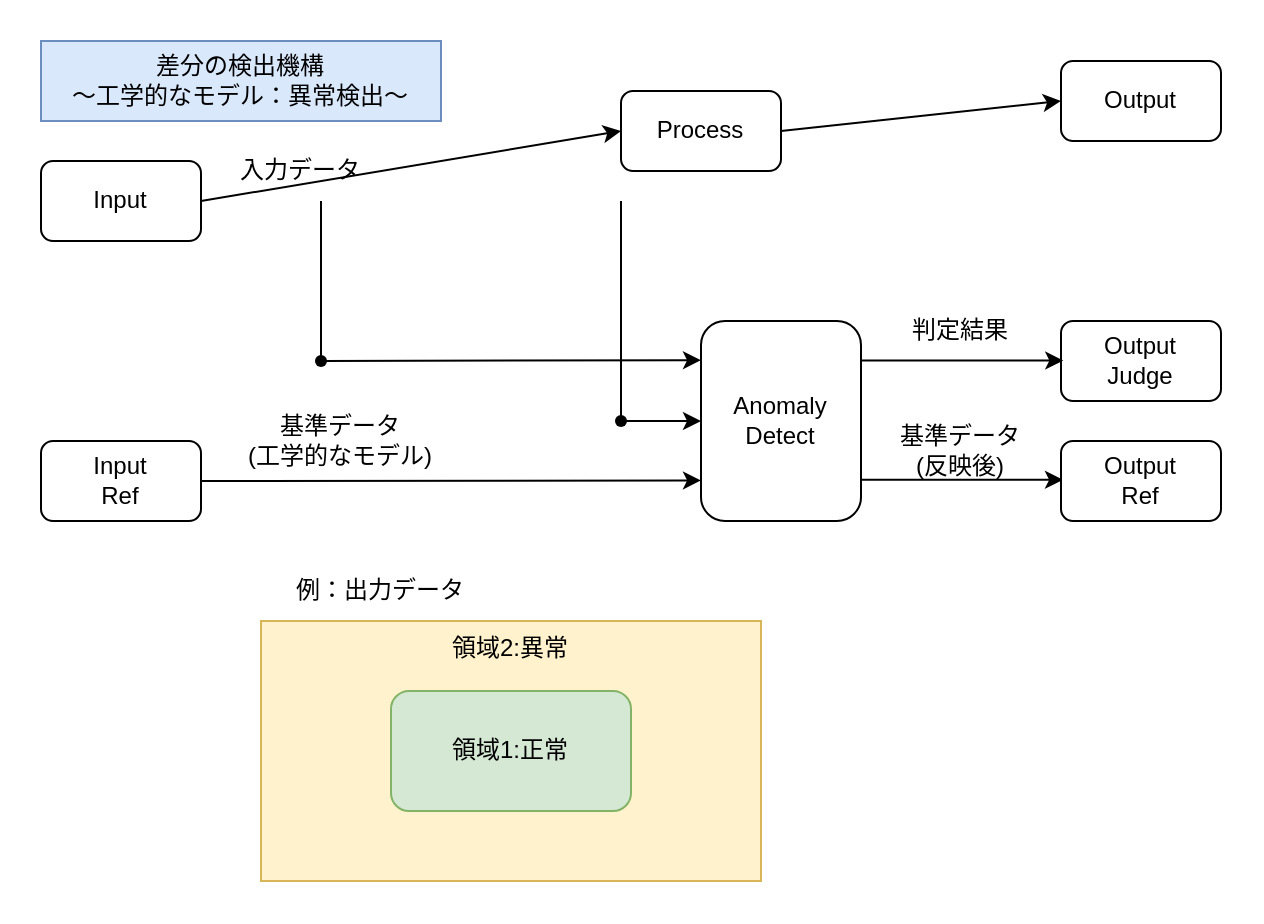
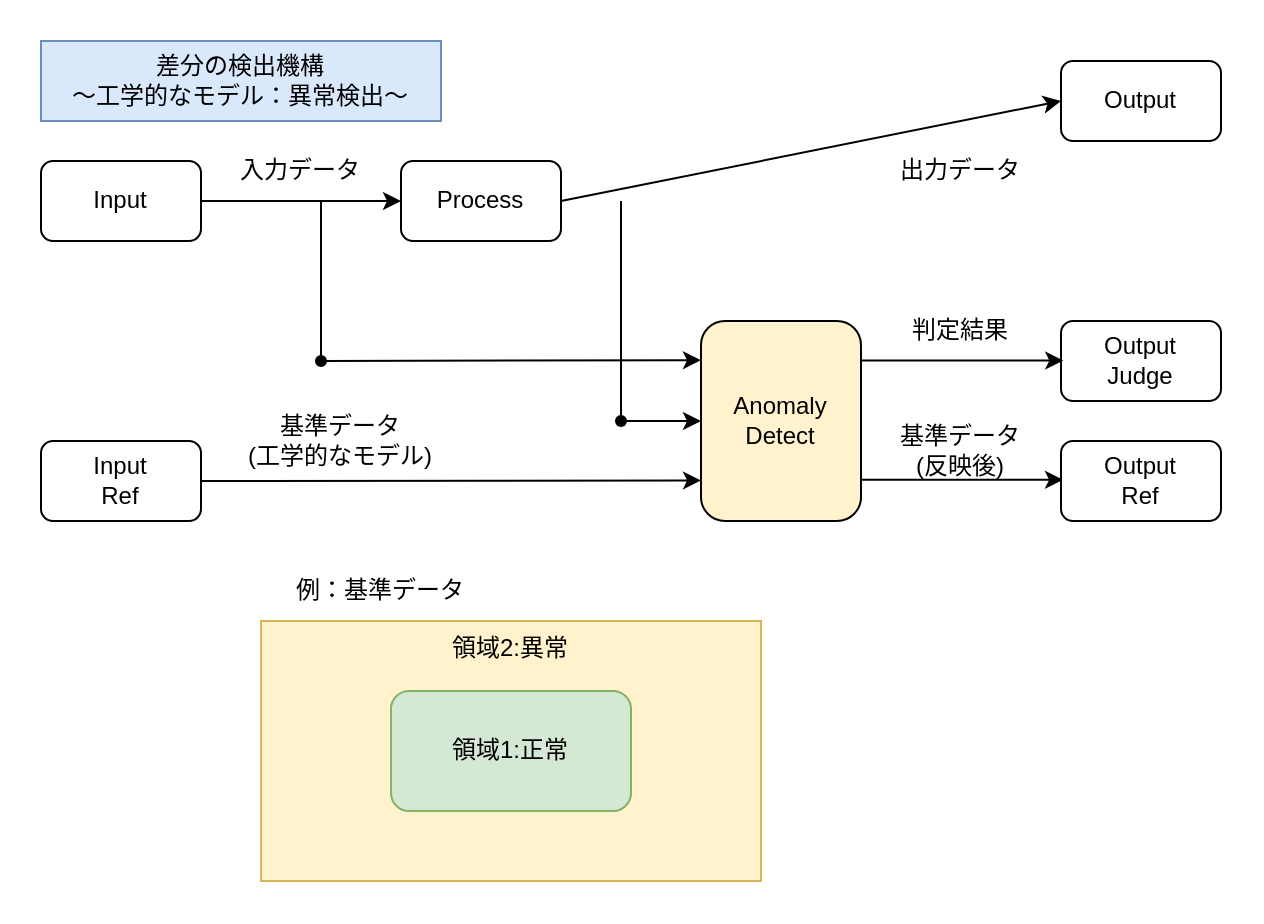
(701, 131) -> (481, 201)
none -> (961, 171)
(781, 421) -> (781, 421)
(381, 591) -> (381, 591)
